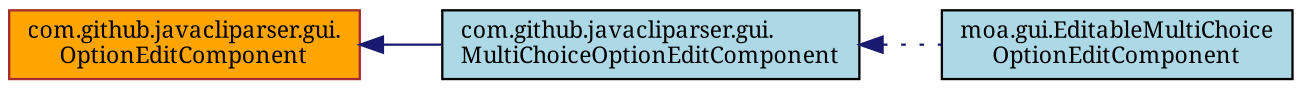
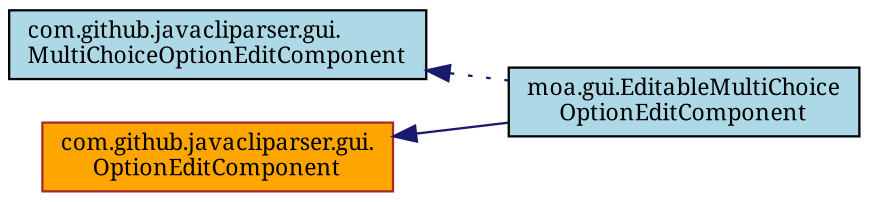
(412, 45) -> (462, 128)
